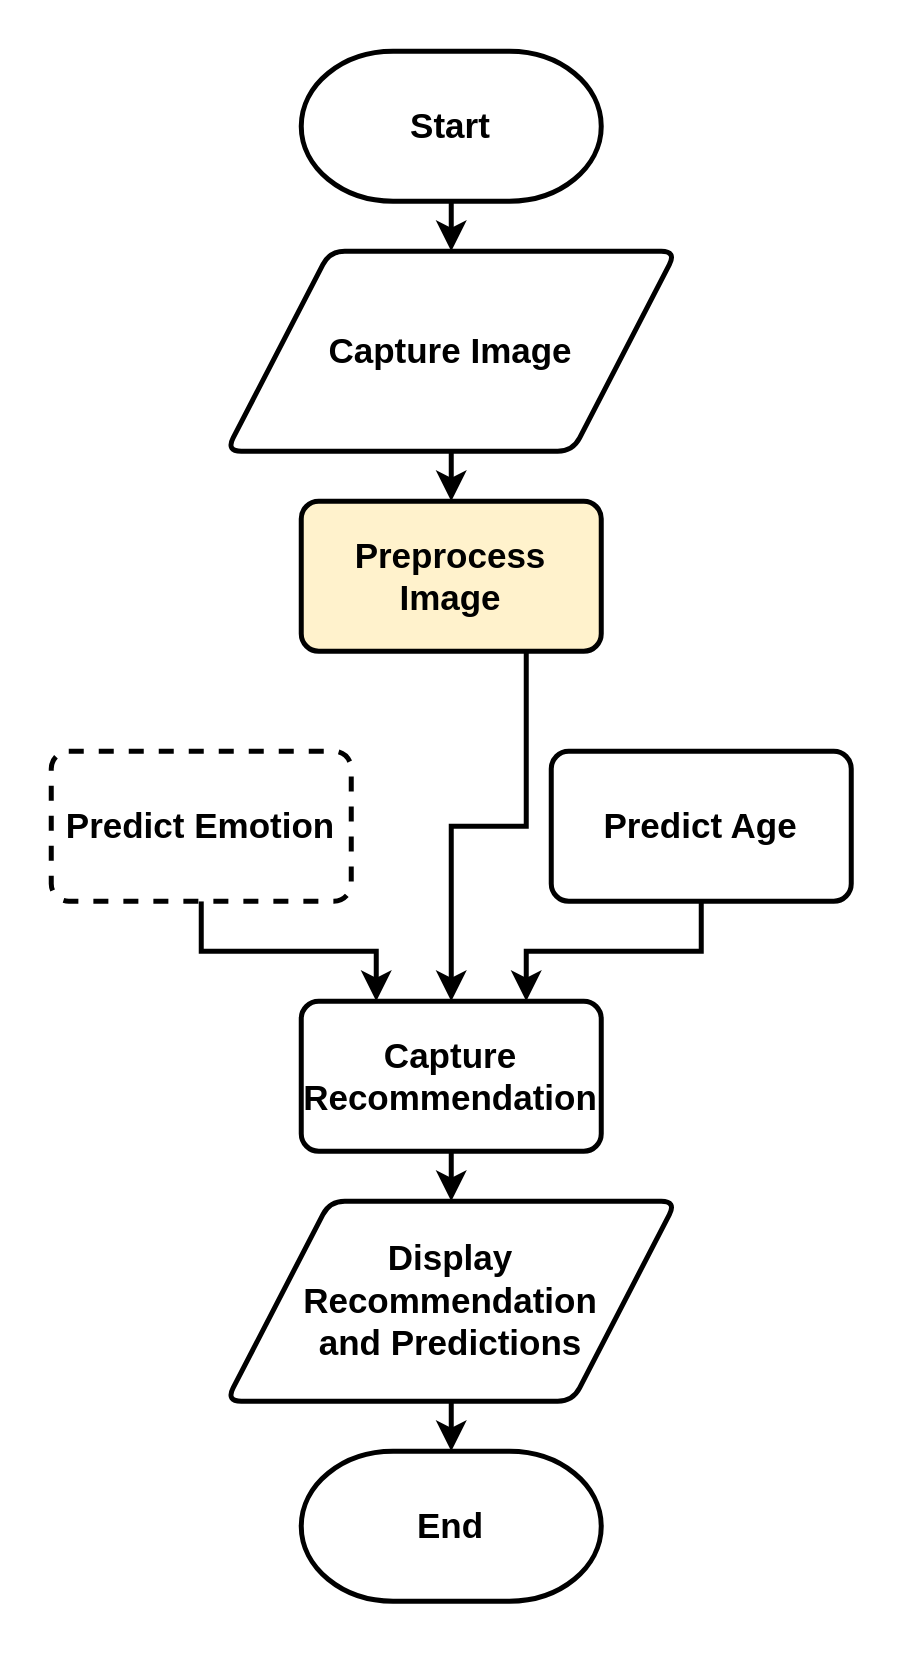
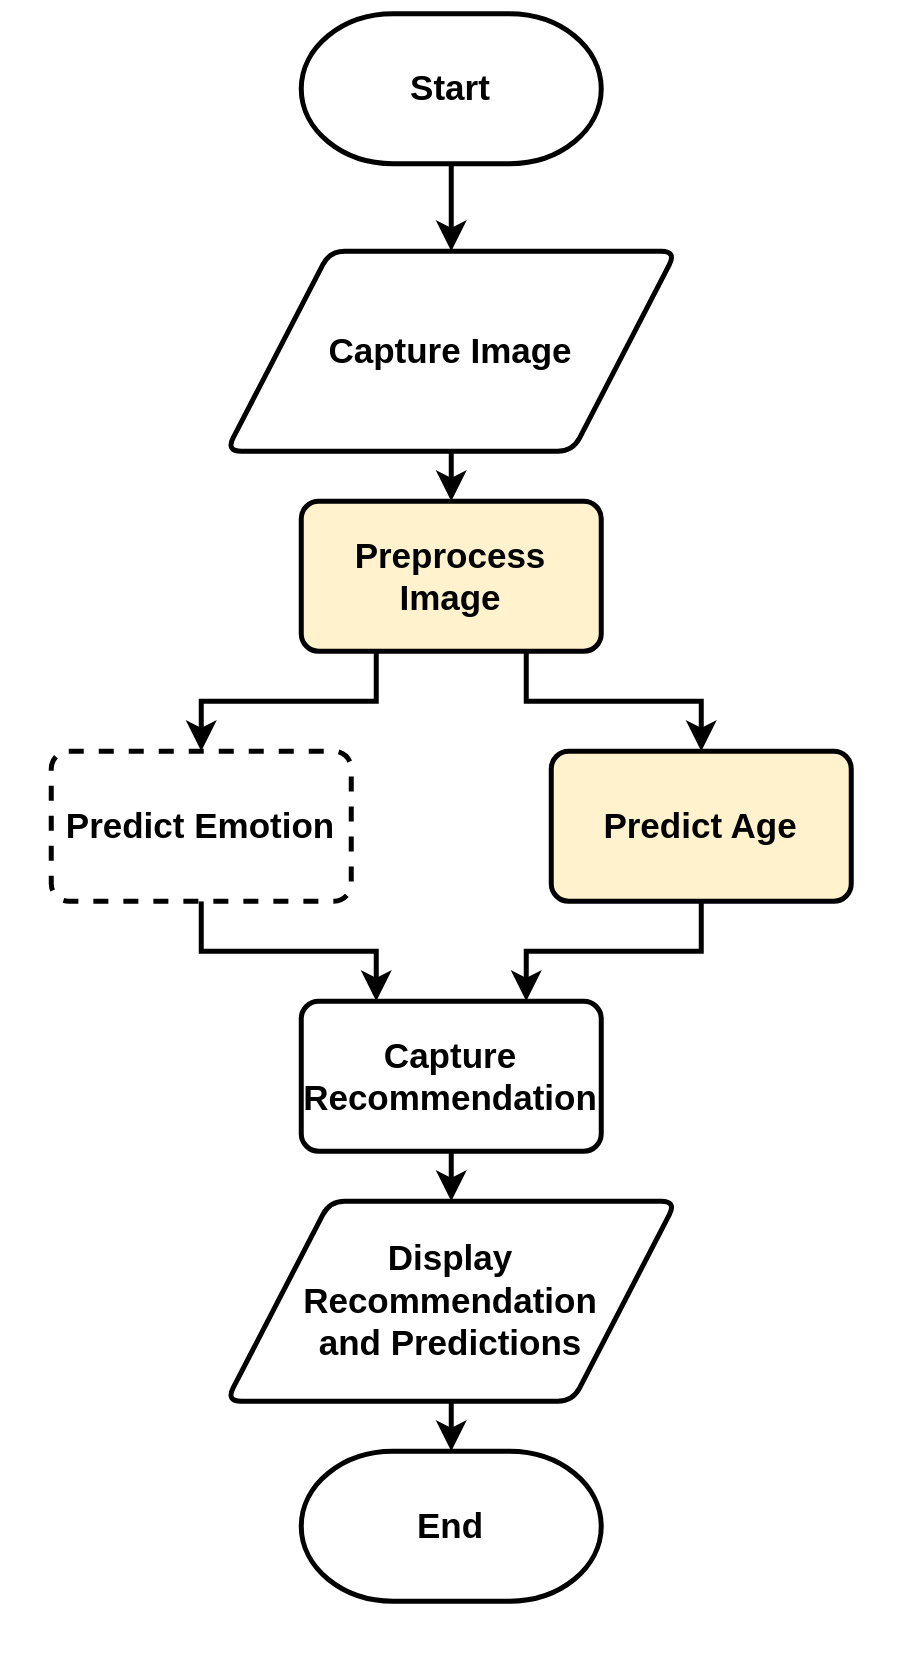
(451, 126) -> (451, 89)
none -> (299, 701)
(474, 826) -> (628, 701)
(701, 826) -> (701, 826)
